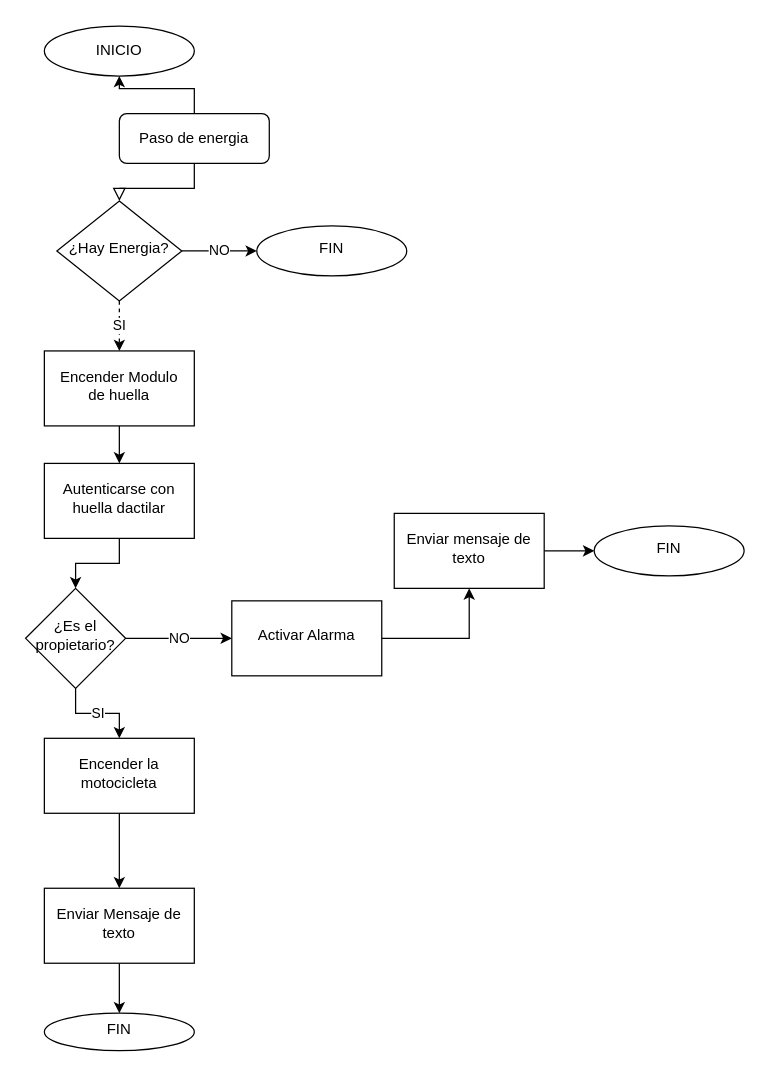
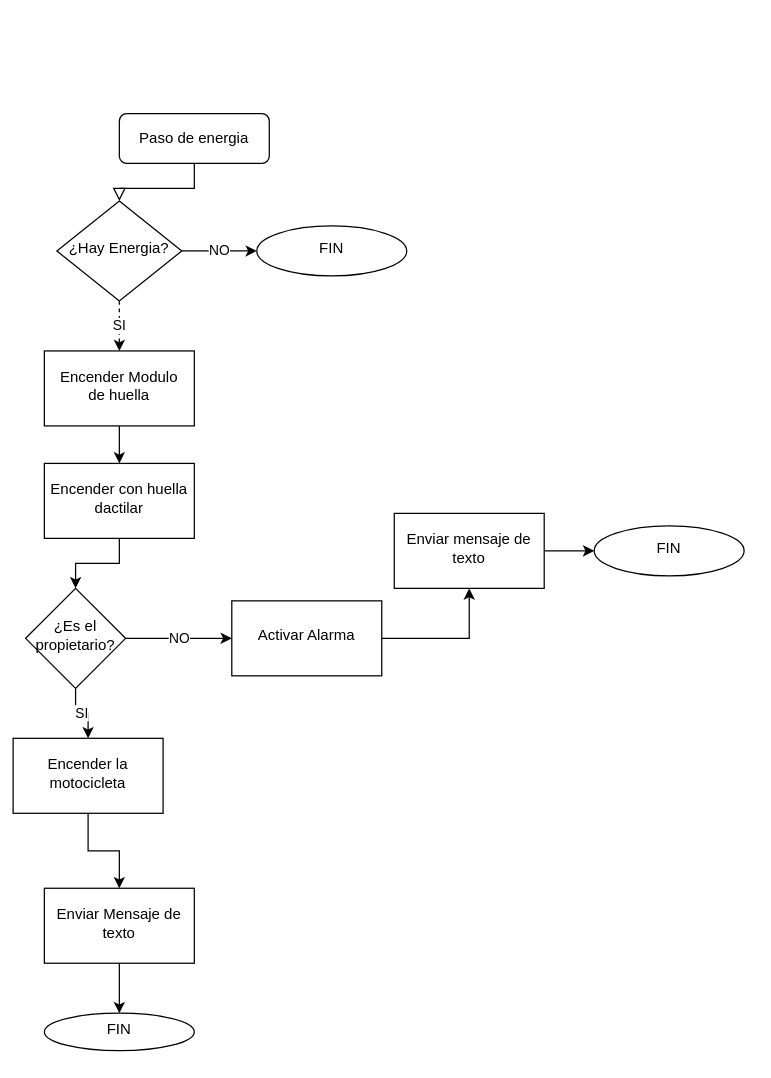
(119, 51) -> none
(167, 88) -> none
(119, 498) -> (119, 498)
(119, 776) -> (88, 776)
